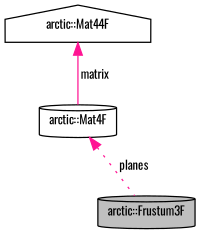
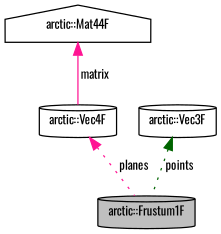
(78, 121) -> (78, 121)
none -> (178, 121)
(146, 212) -> (146, 212)
